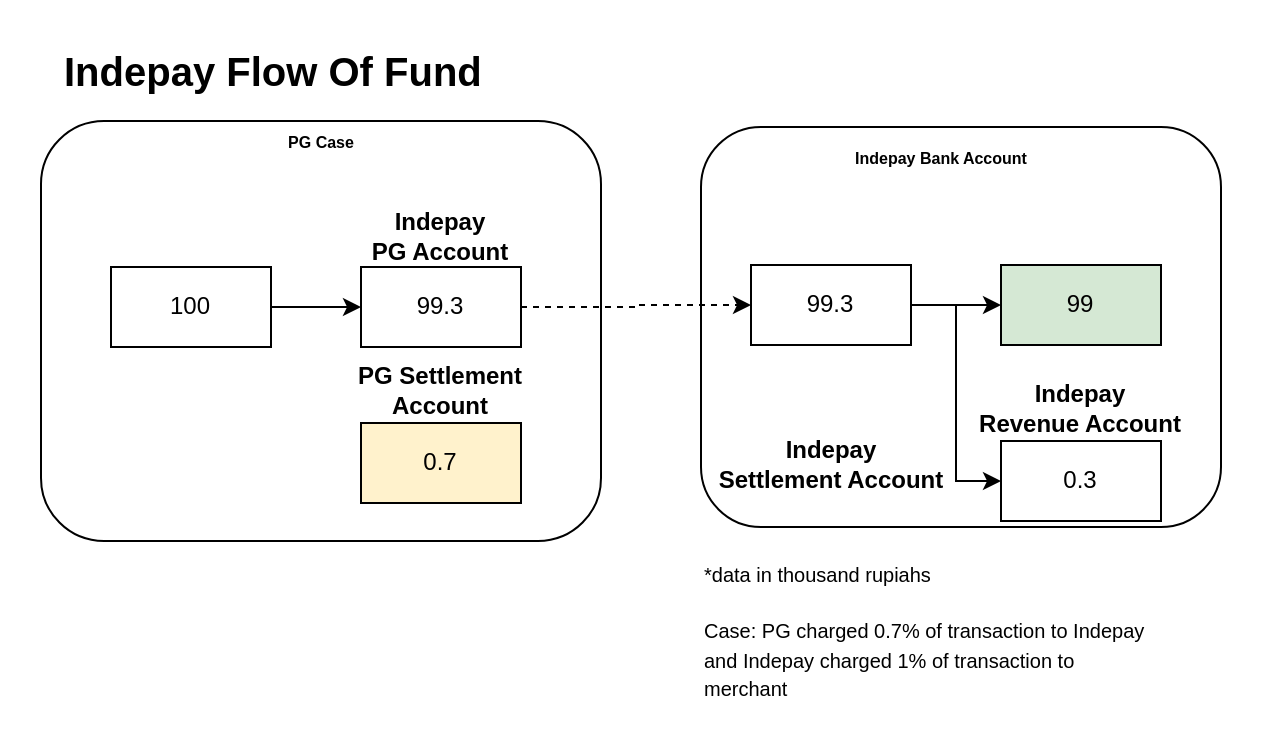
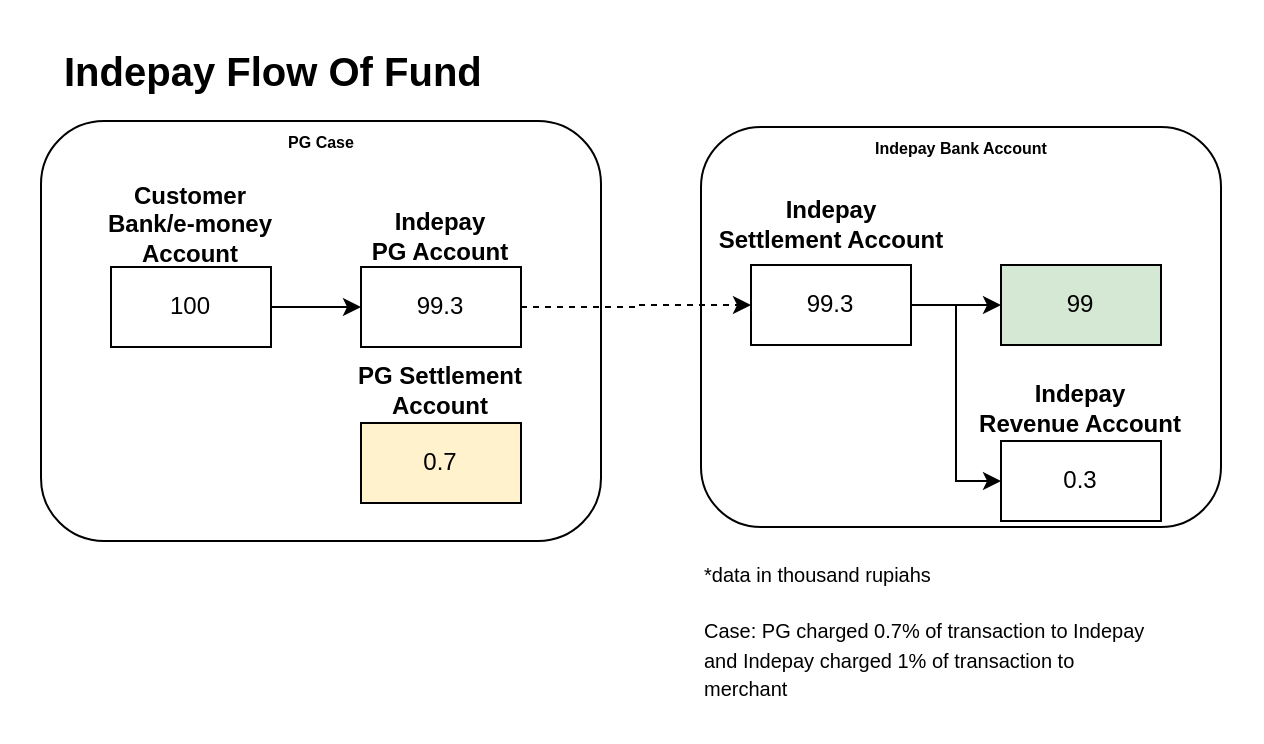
(941, 157) -> (961, 147)
none -> (191, 225)
(831, 465) -> (831, 225)
